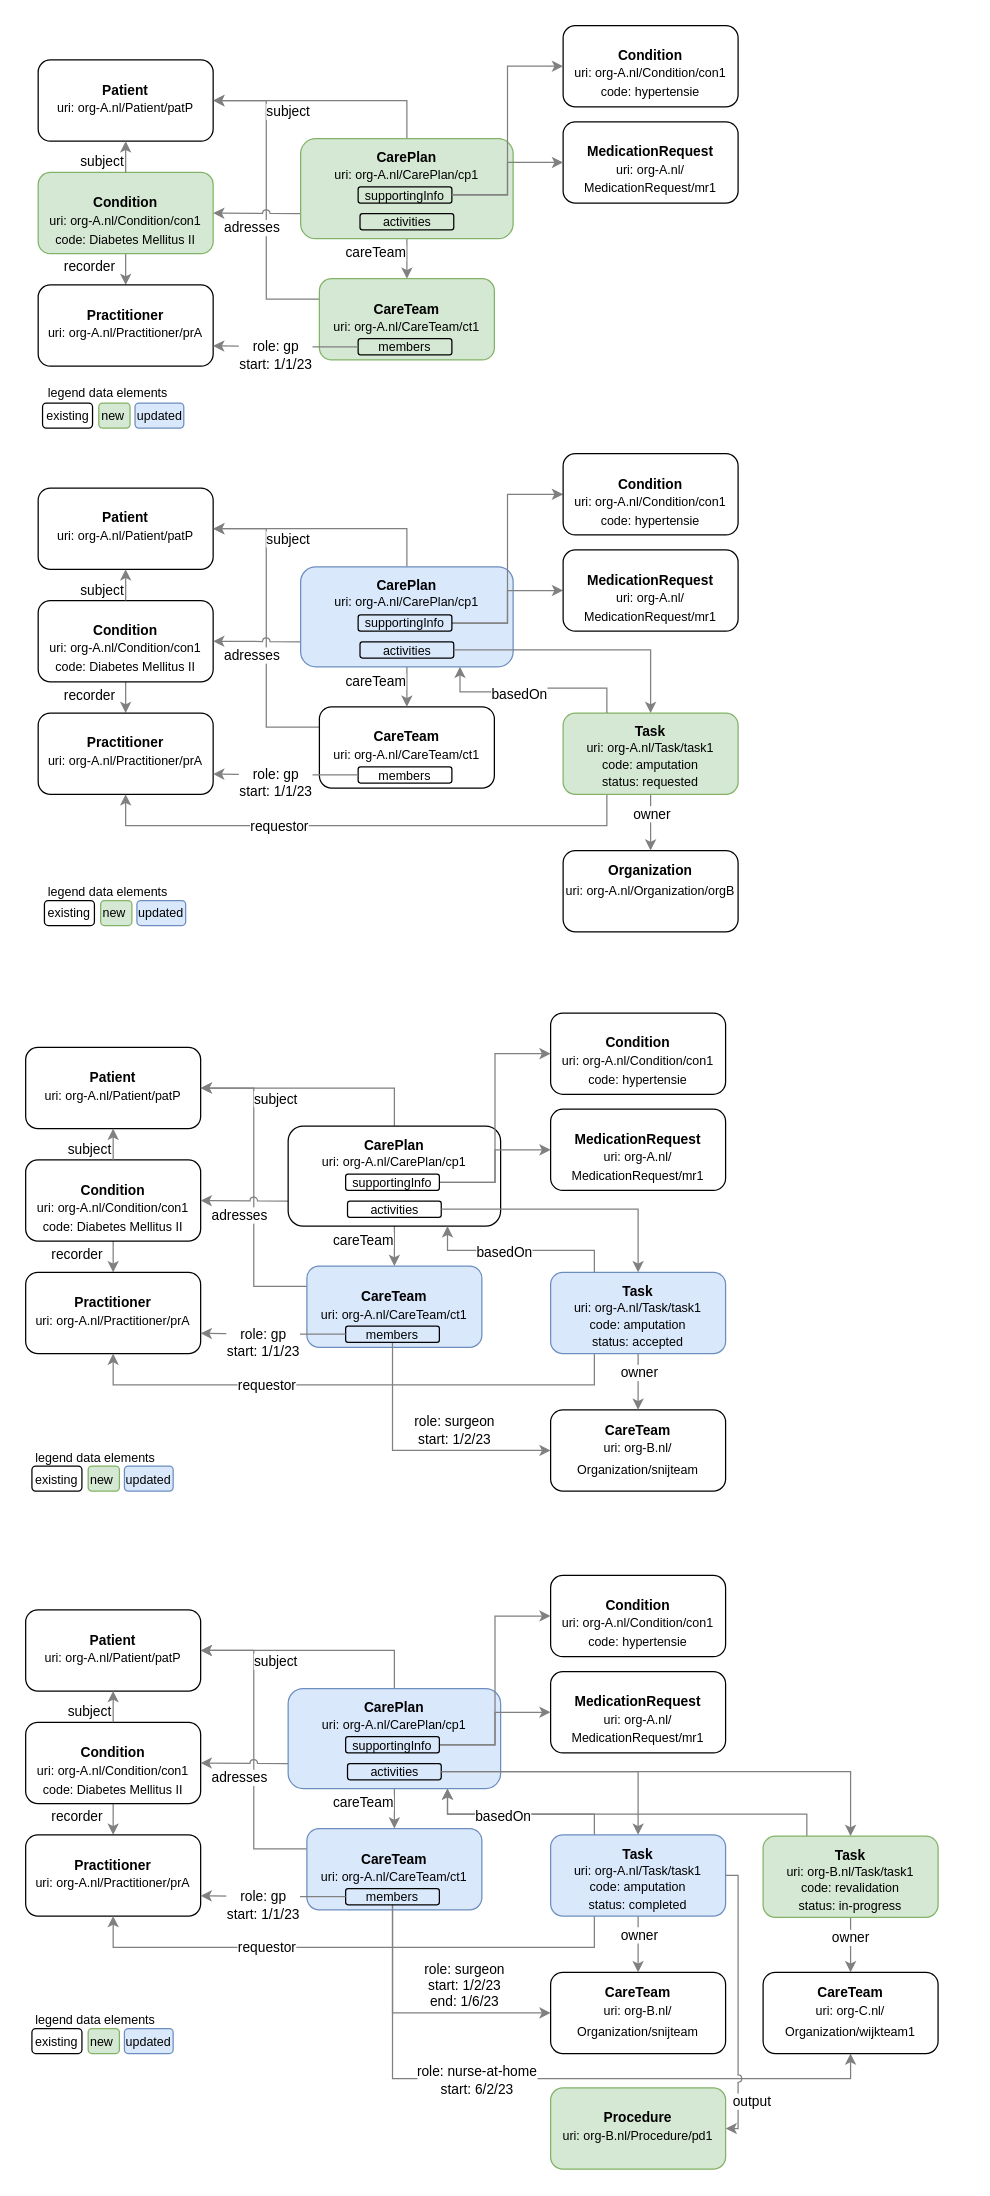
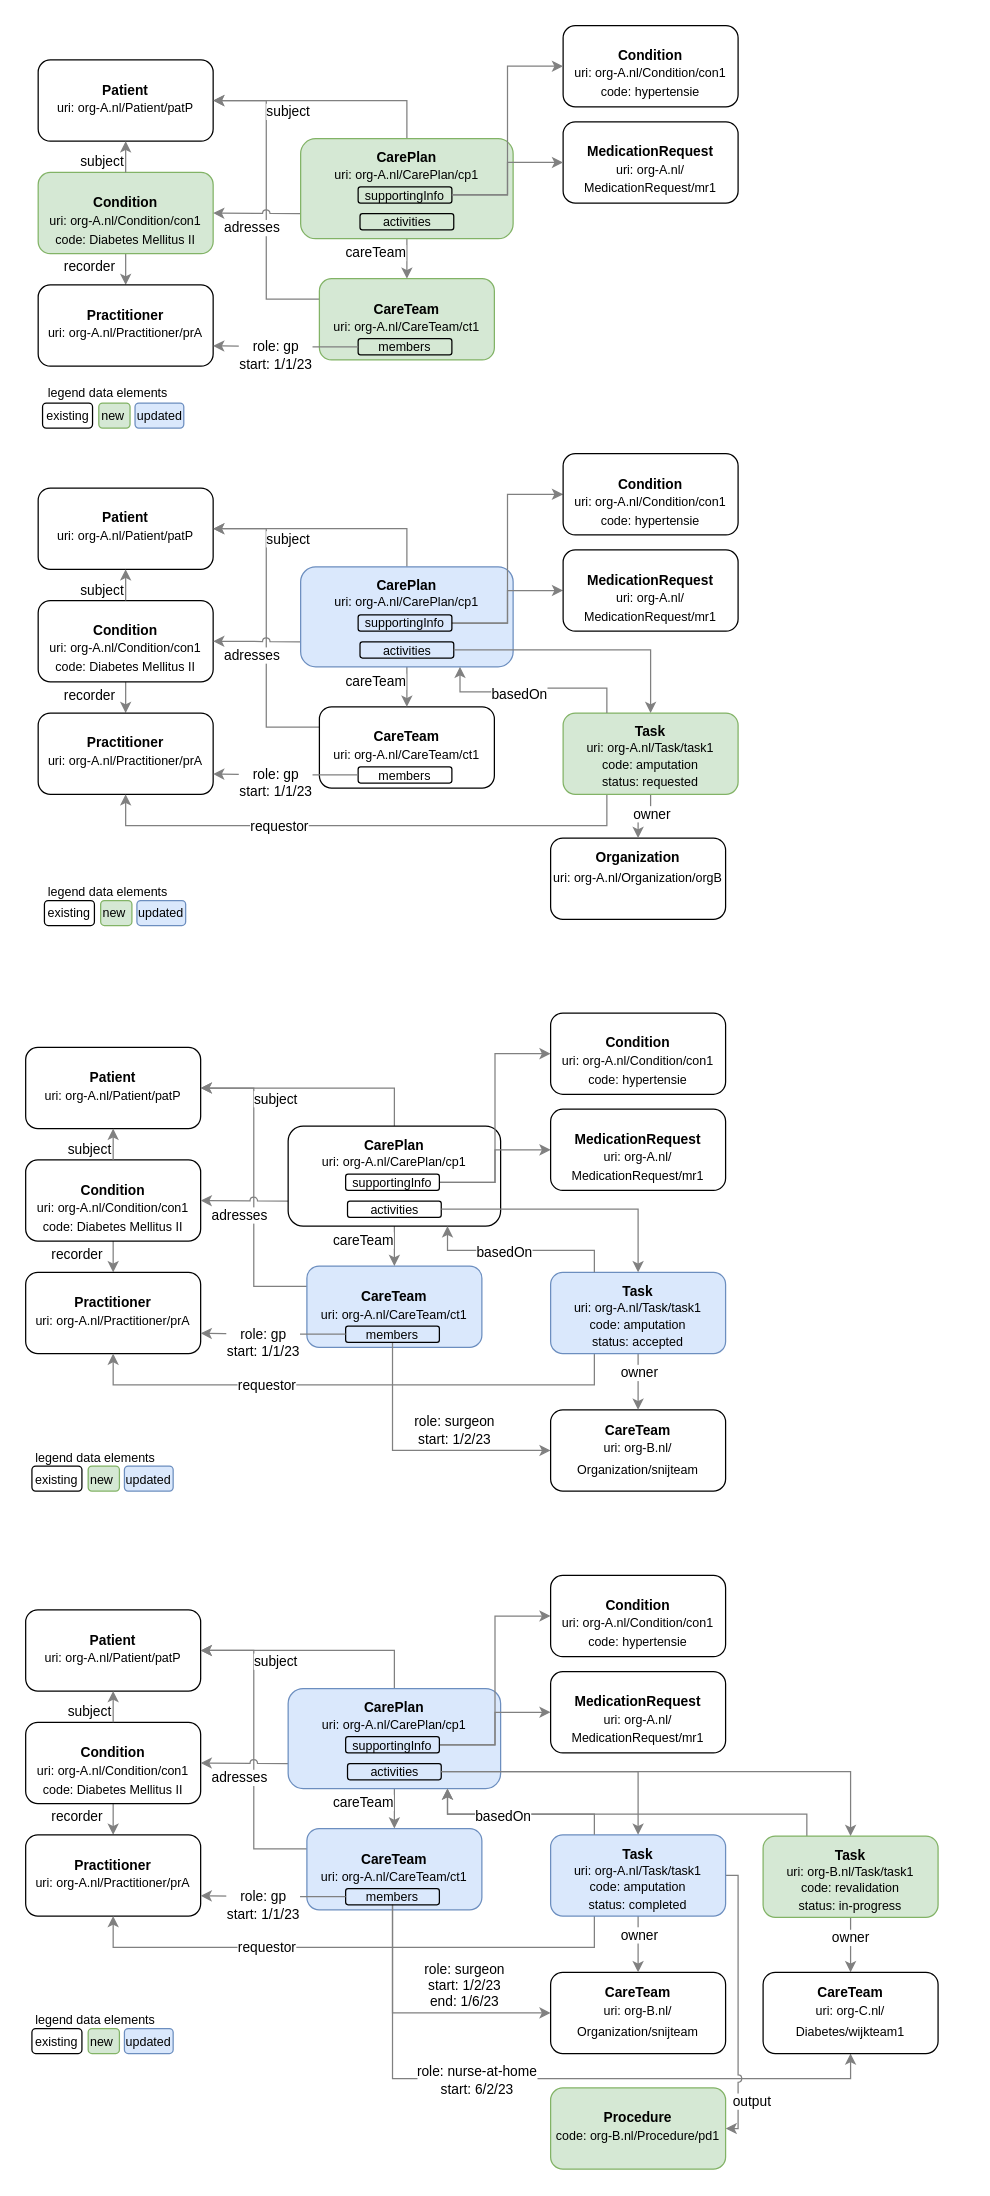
(651, 891) -> (638, 879)
(851, 2011) -> (851, 2011)
(638, 2136) -> (638, 2136)
